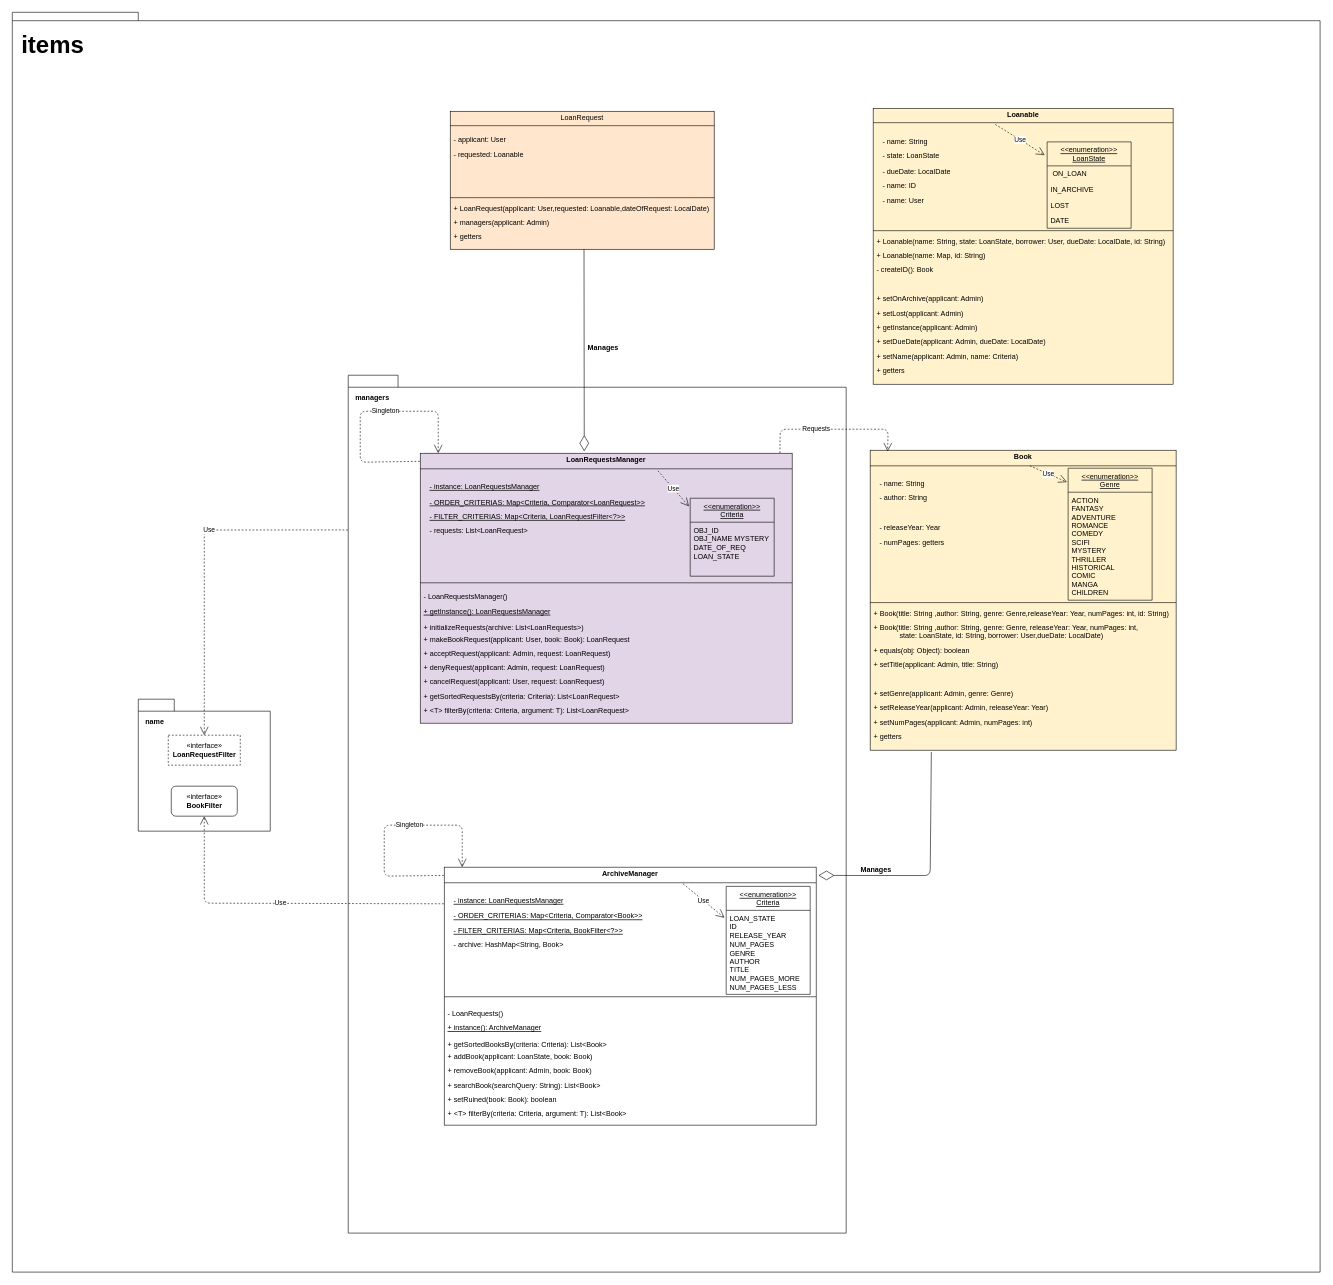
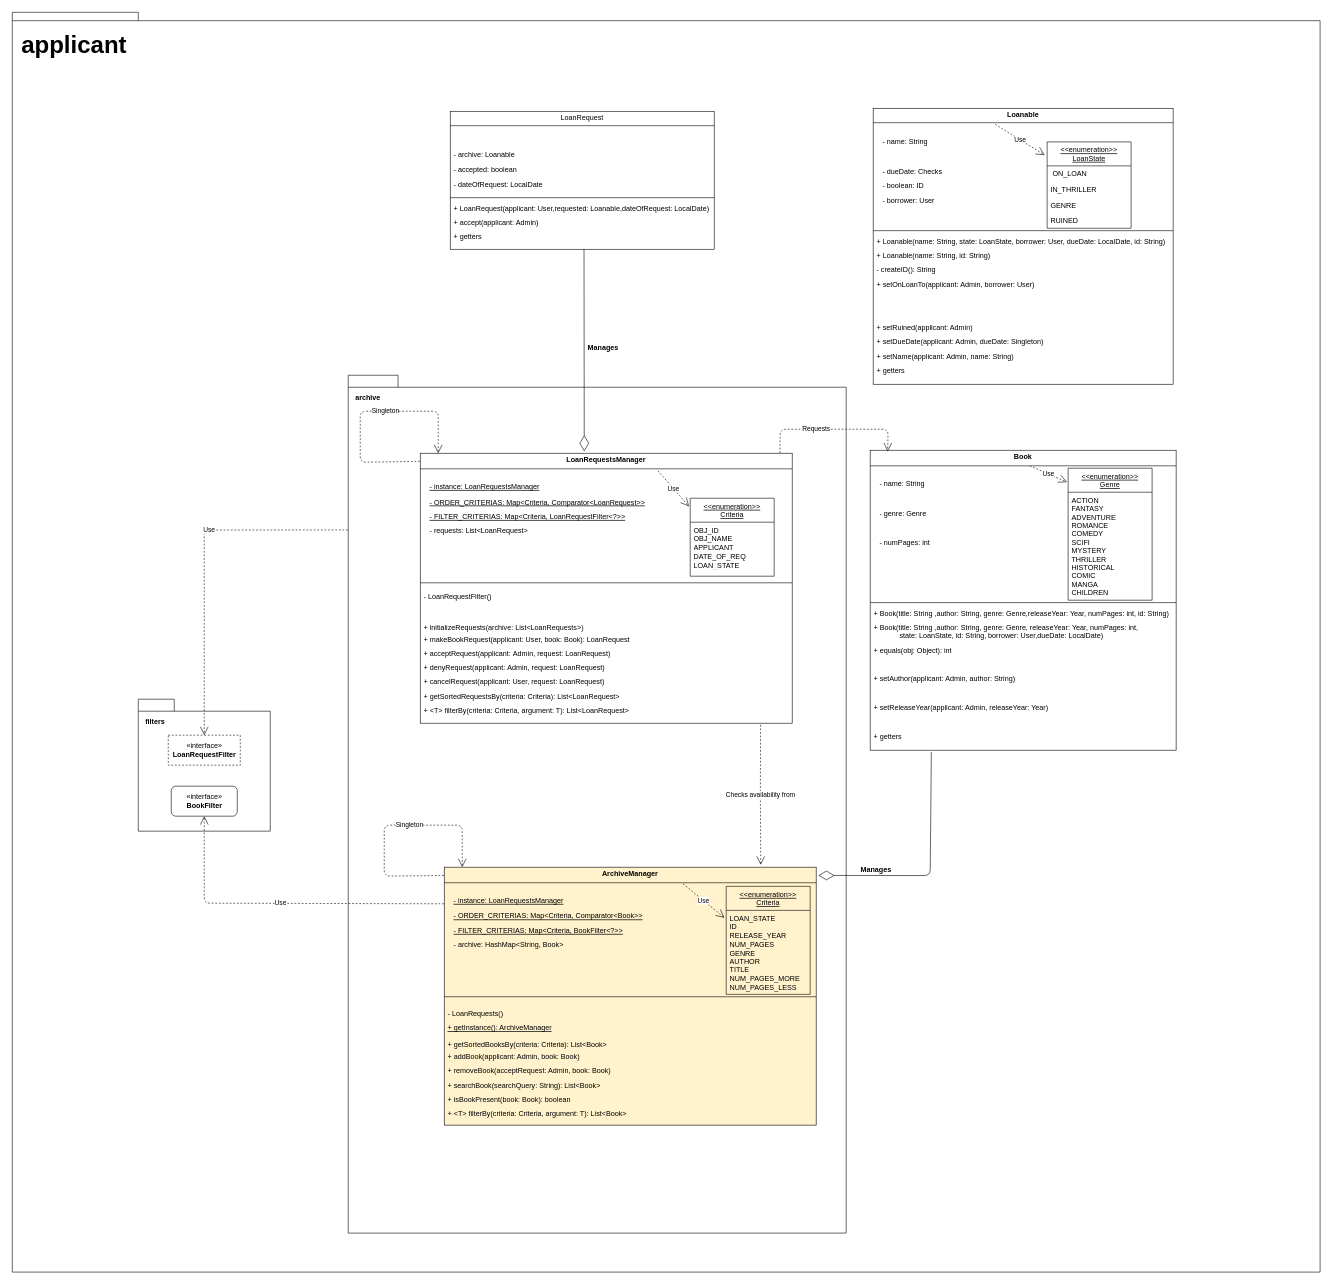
(23, 27) -> (30, 27)
(498, 139) -> none
(492, 154) -> (487, 154)
(927, 155) -> none
none -> (498, 169)
(919, 172) -> (914, 172)
(582, 180) -> (582, 180)
none -> (498, 183)
(900, 186) -> (905, 186)
(1071, 190) -> (1073, 190)
(904, 200) -> (912, 200)
(1059, 205) -> (1061, 205)
(1059, 221) -> (1063, 221)
(504, 223) -> (500, 223)
(1023, 246) -> (1023, 246)
(934, 256) -> (939, 256)
(910, 270) -> (913, 270)
none -> (1023, 284)
(1023, 298) -> none
(1023, 312) -> none
(933, 328) -> (929, 328)
(967, 342) -> (966, 342)
(952, 356) -> (949, 356)
(366, 390) -> (363, 390)
(924, 497) -> none
none -> (924, 513)
(924, 527) -> none
(733, 539) -> (733, 544)
(915, 542) -> (906, 542)
(606, 588) -> (606, 588)
(469, 597) -> (463, 597)
(1023, 600) -> (1023, 600)
(573, 612) -> none
(928, 650) -> (919, 650)
(1020, 664) -> none
none -> (1020, 678)
(1020, 693) -> none
(148, 714) -> (152, 714)
(1020, 722) -> none
none -> (761, 794)
(630, 996) -> (630, 996)
(499, 1028) -> (506, 1028)
(526, 1057) -> (517, 1057)
(523, 1071) -> (533, 1071)
(506, 1100) -> (514, 1100)
